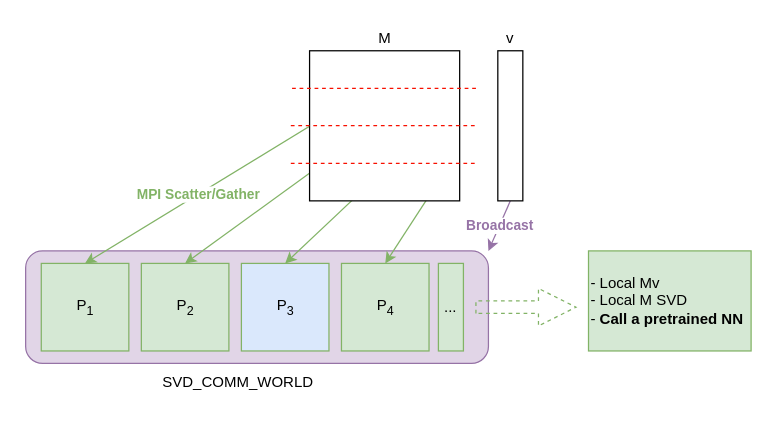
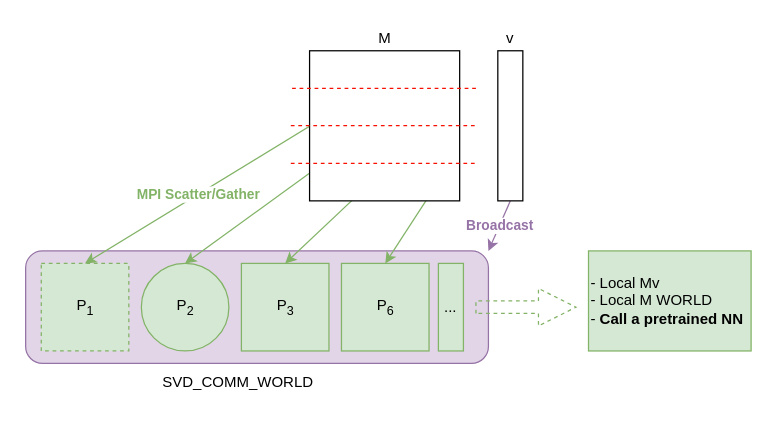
(669, 301) -> (669, 301)
(85, 307) -> (85, 307)
(185, 307) -> (185, 307)
(285, 307) -> (285, 307)
(386, 307) -> (386, 307)
